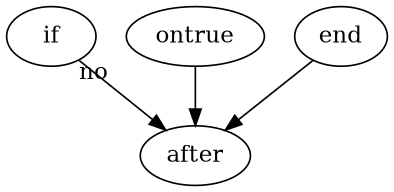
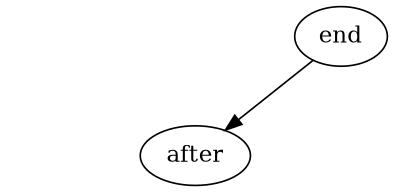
(51, 36) -> none
(195, 36) -> none
